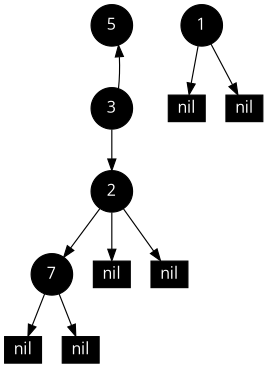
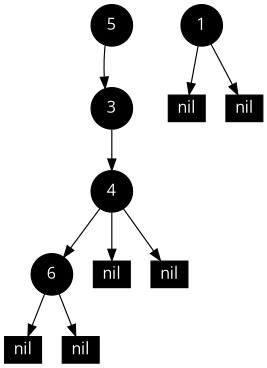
(120, 73) -> (104, 61)
(112, 191) -> (112, 191)
(52, 274) -> (52, 274)
